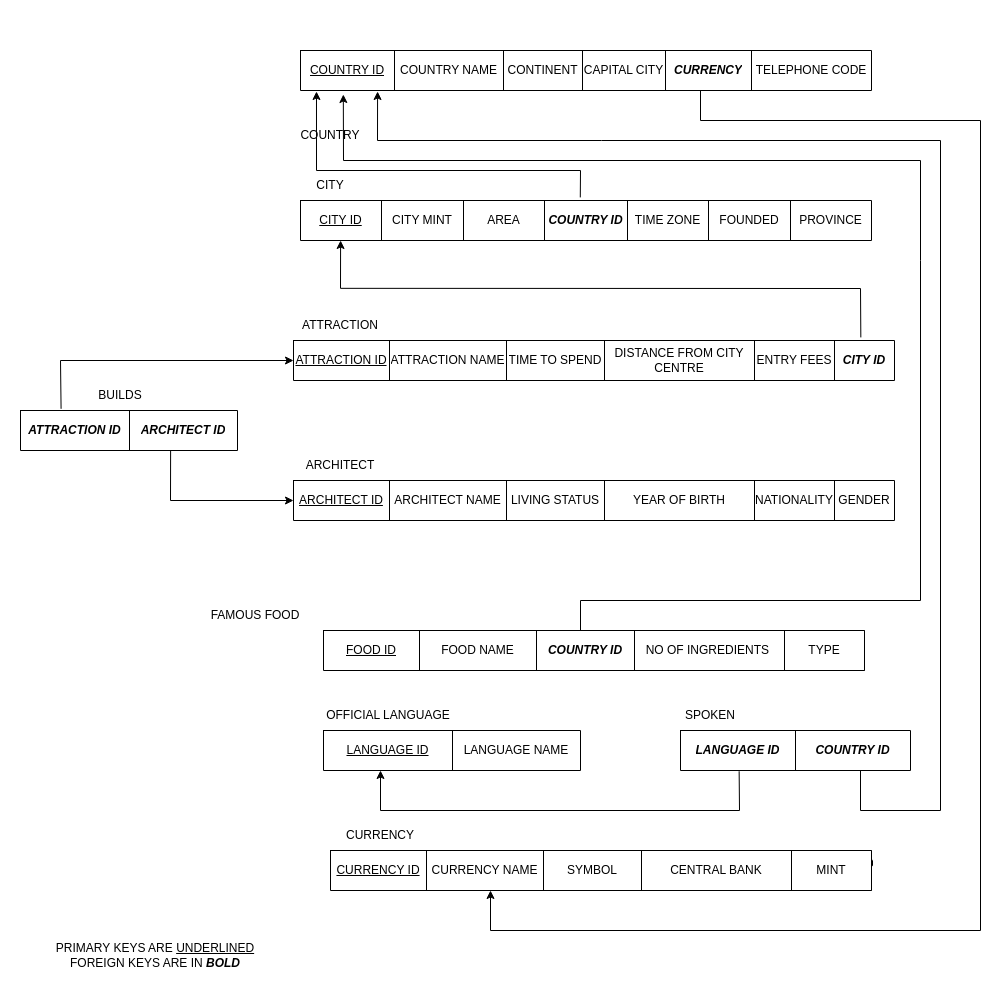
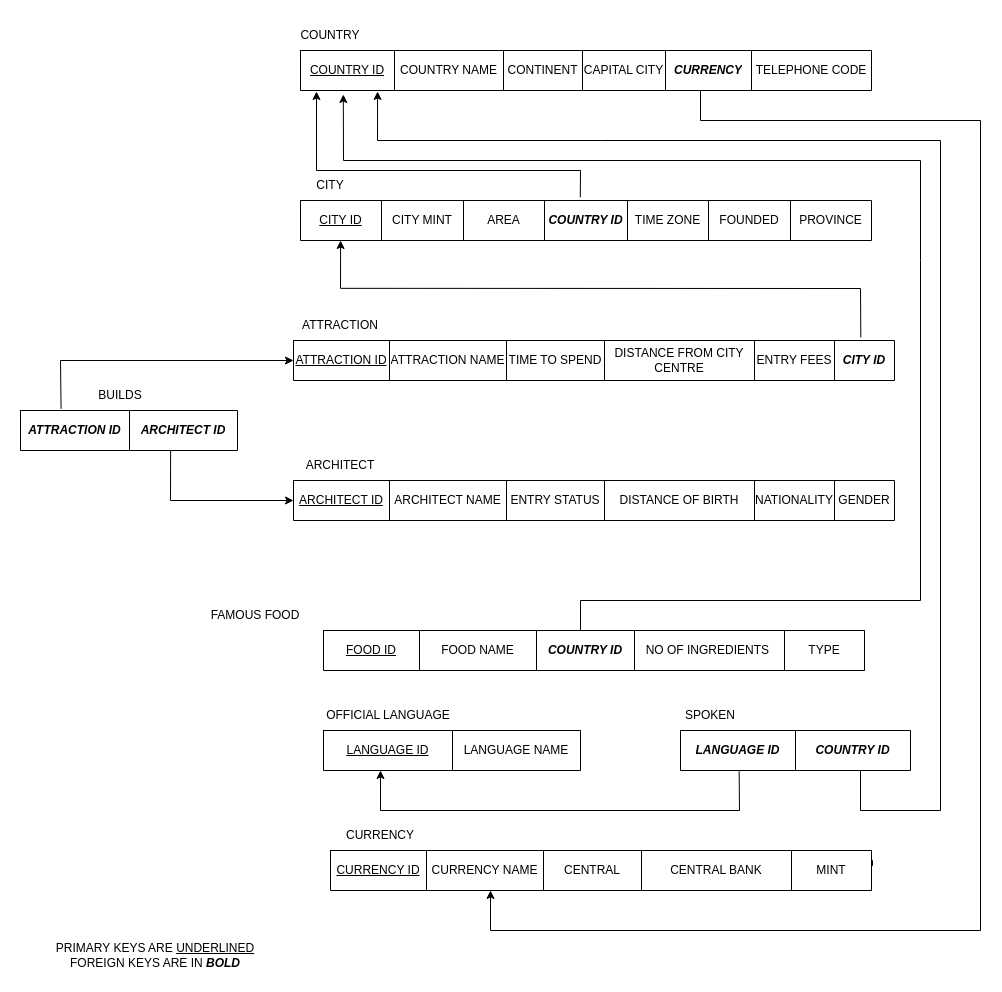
(331, 136) -> (331, 36)
(556, 501) -> (556, 501)
(680, 501) -> (680, 501)
(593, 871) -> (593, 871)
